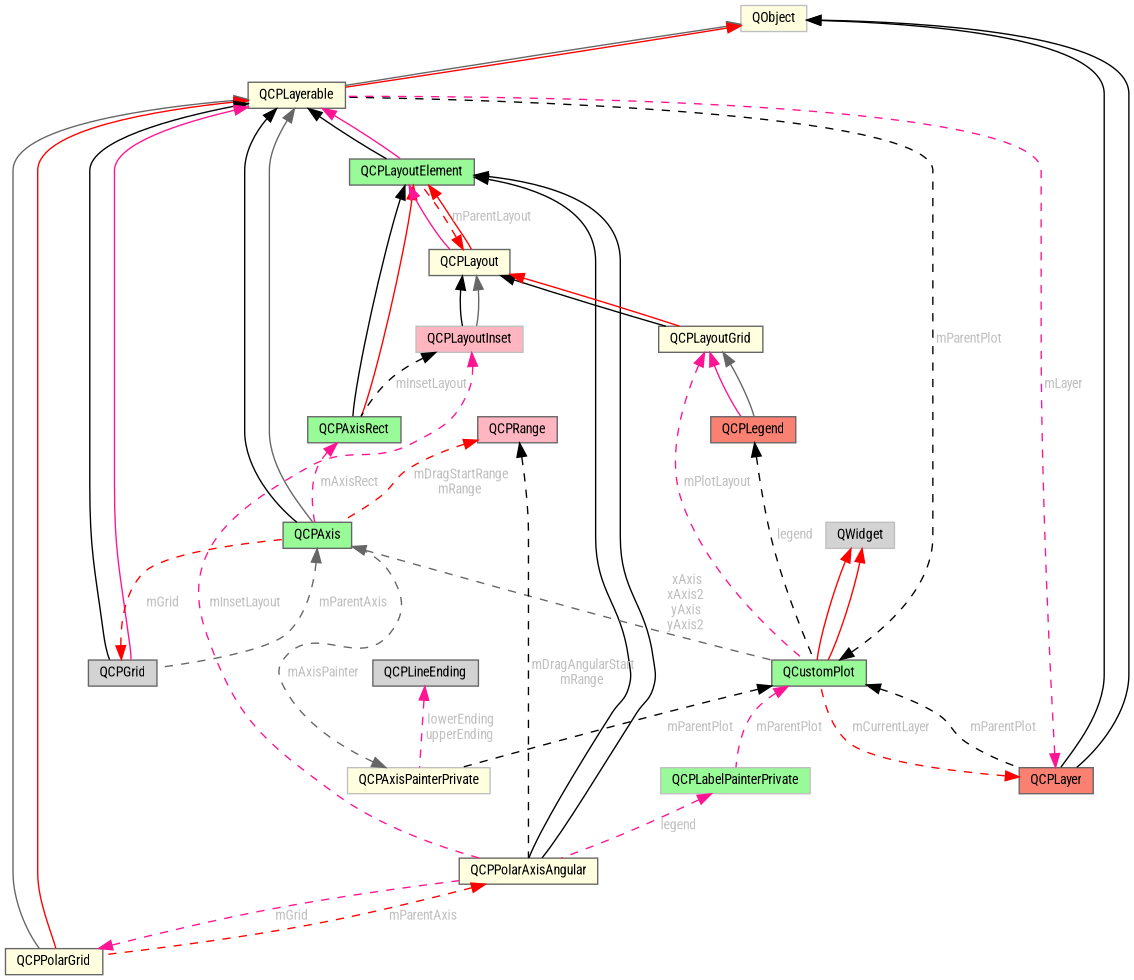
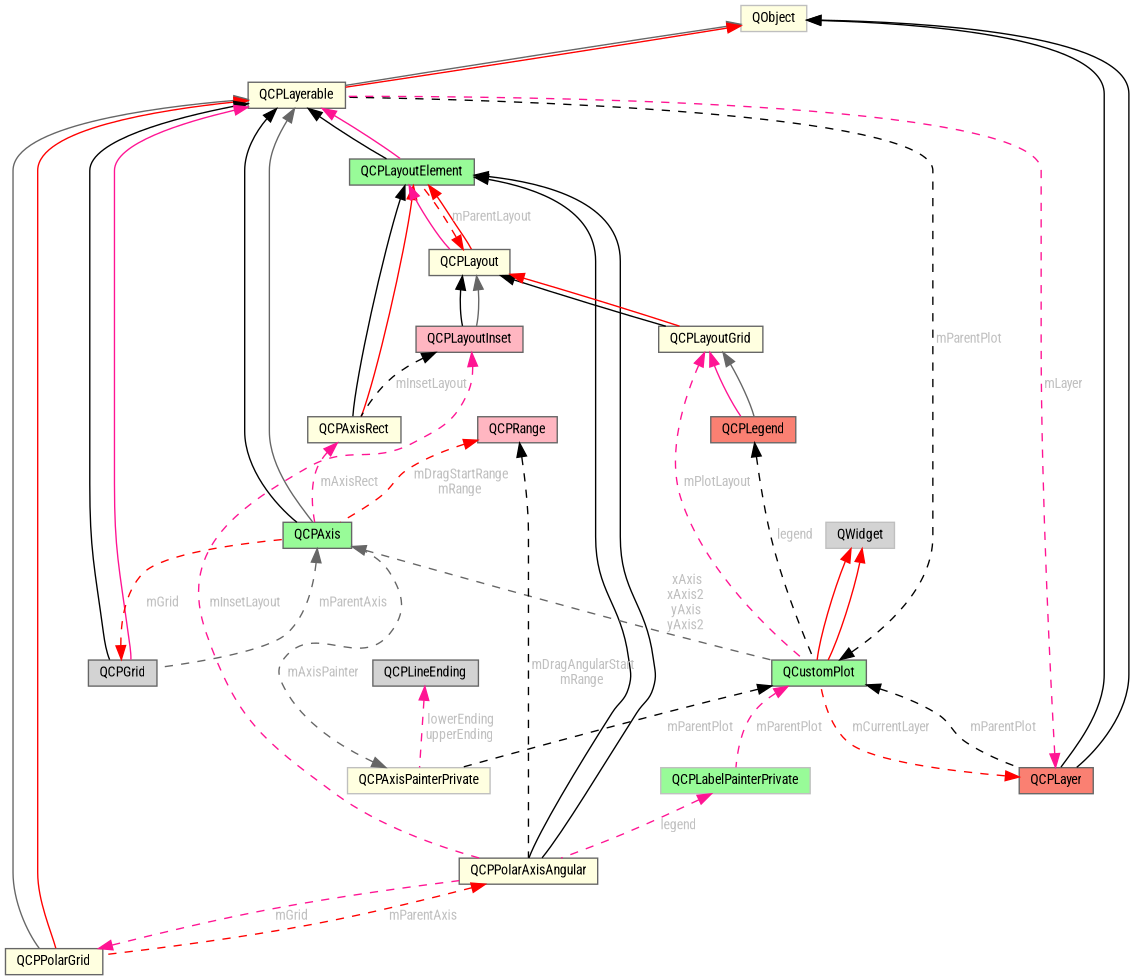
(470, 339) -> (470, 339)
(354, 430) -> (354, 430)
